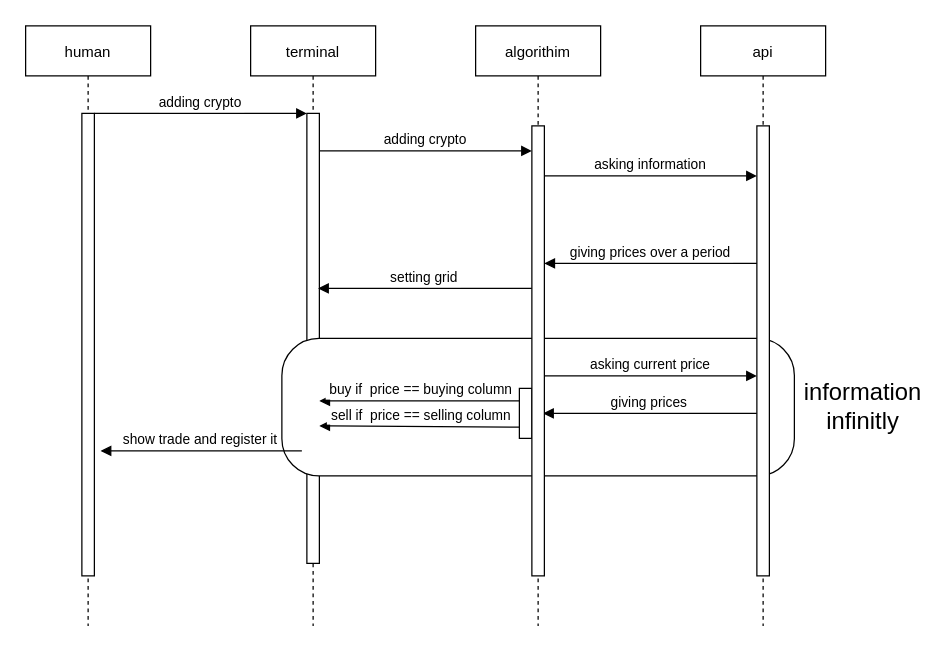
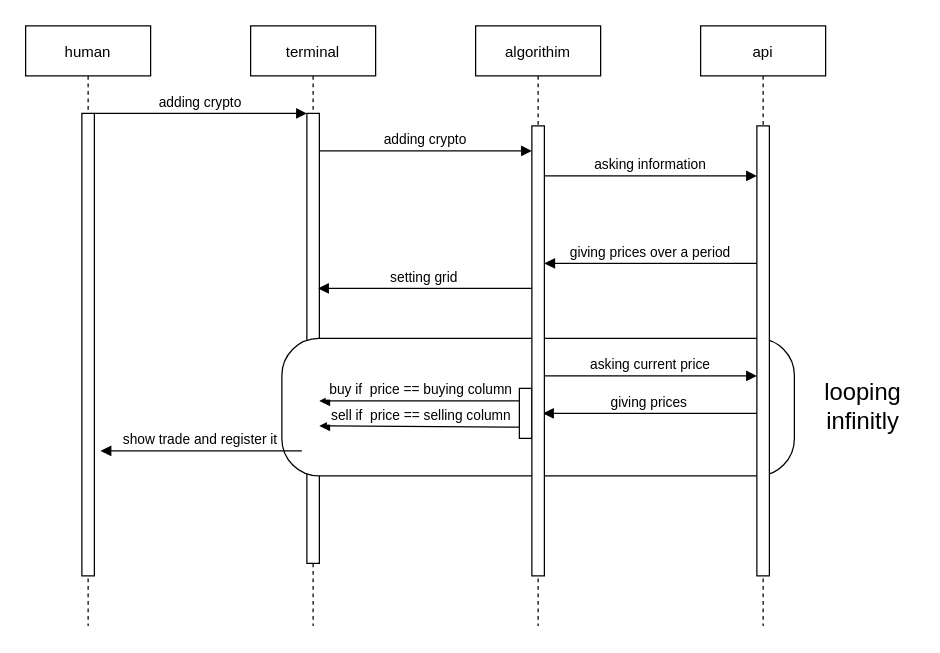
(863, 407) -> (863, 407)
